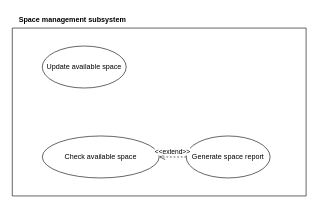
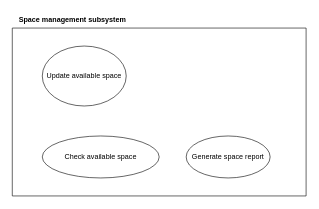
(84, 67) -> (84, 76)
(172, 157) -> none
